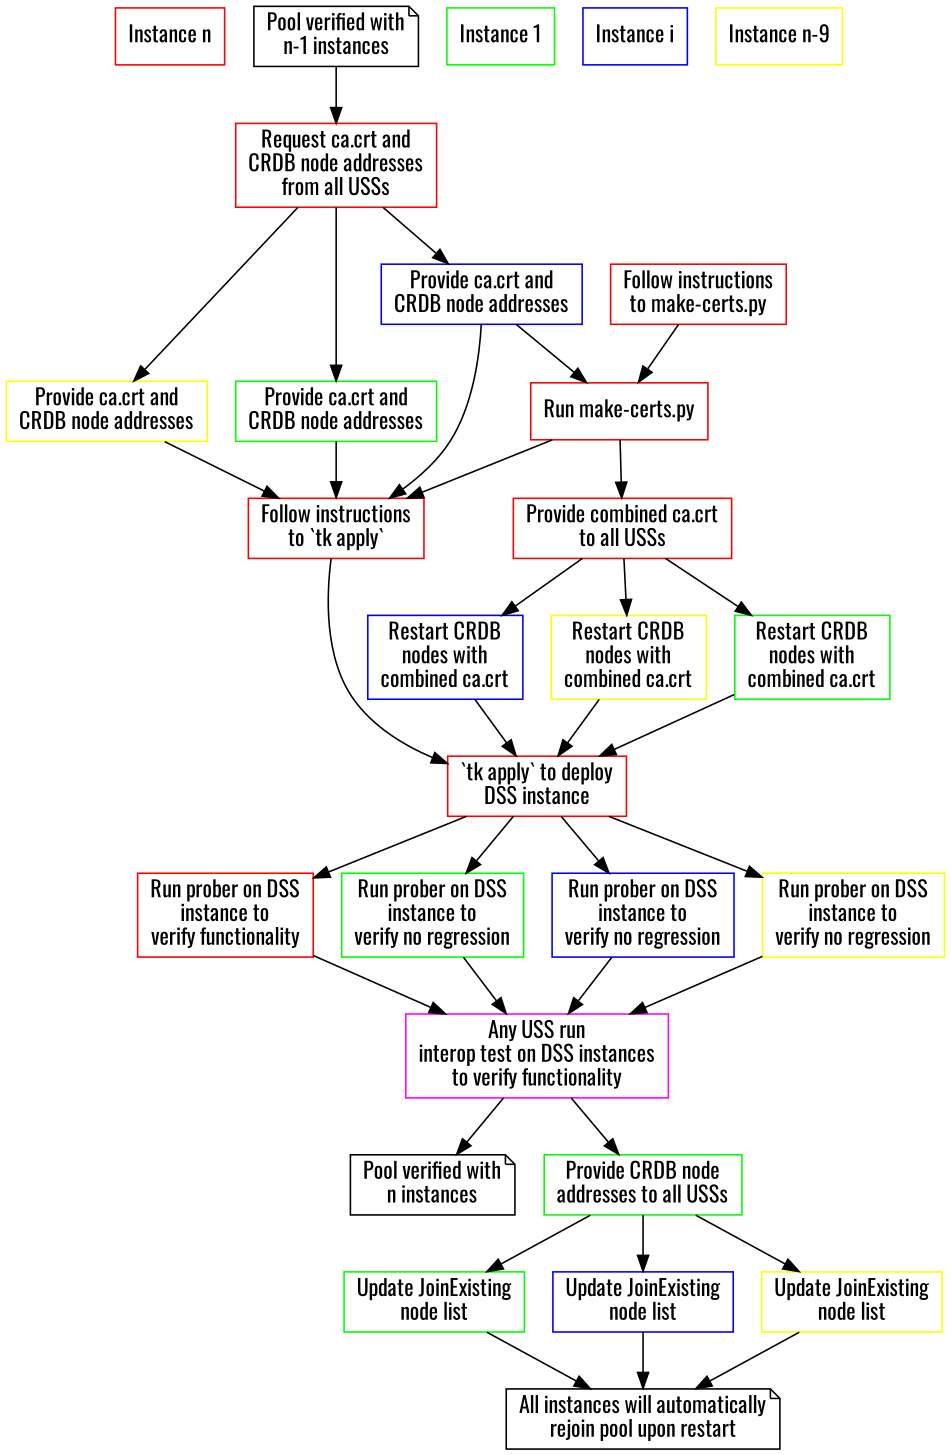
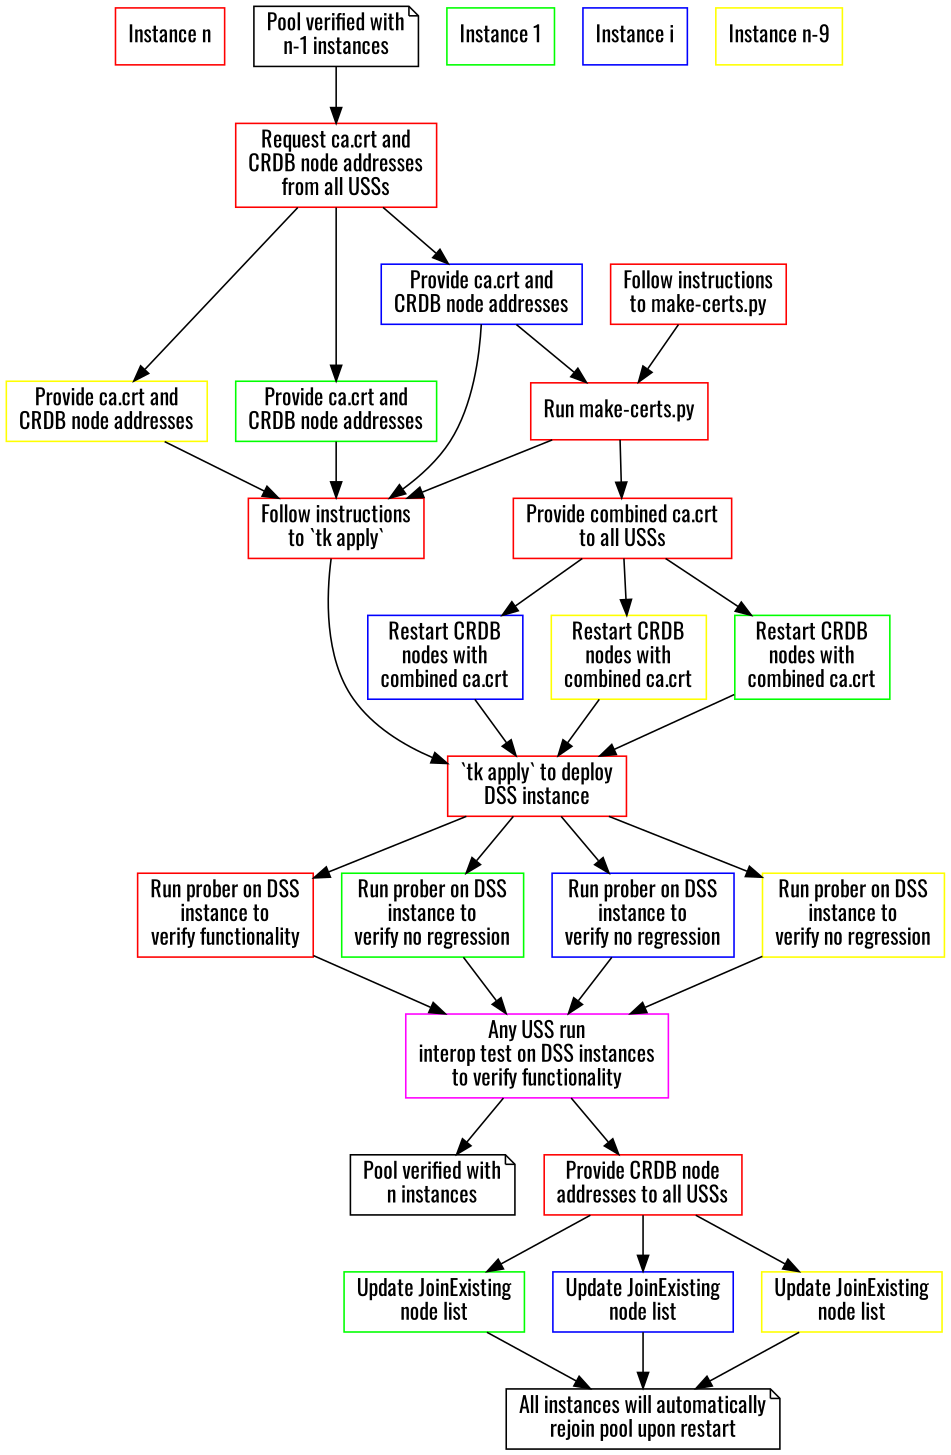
(643, 1185) -> (643, 1185)
